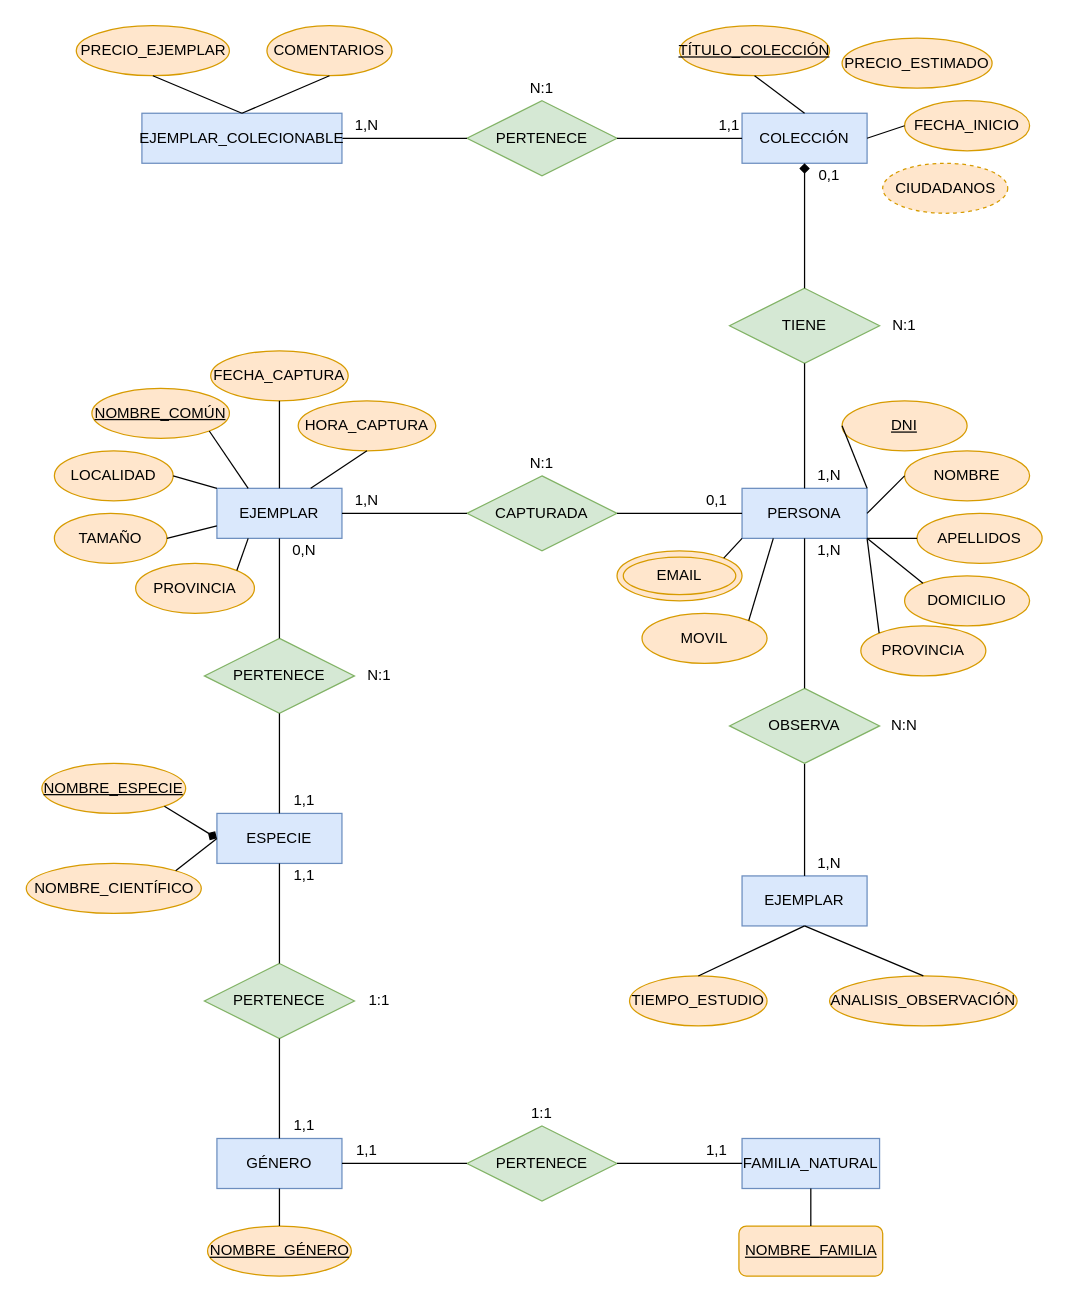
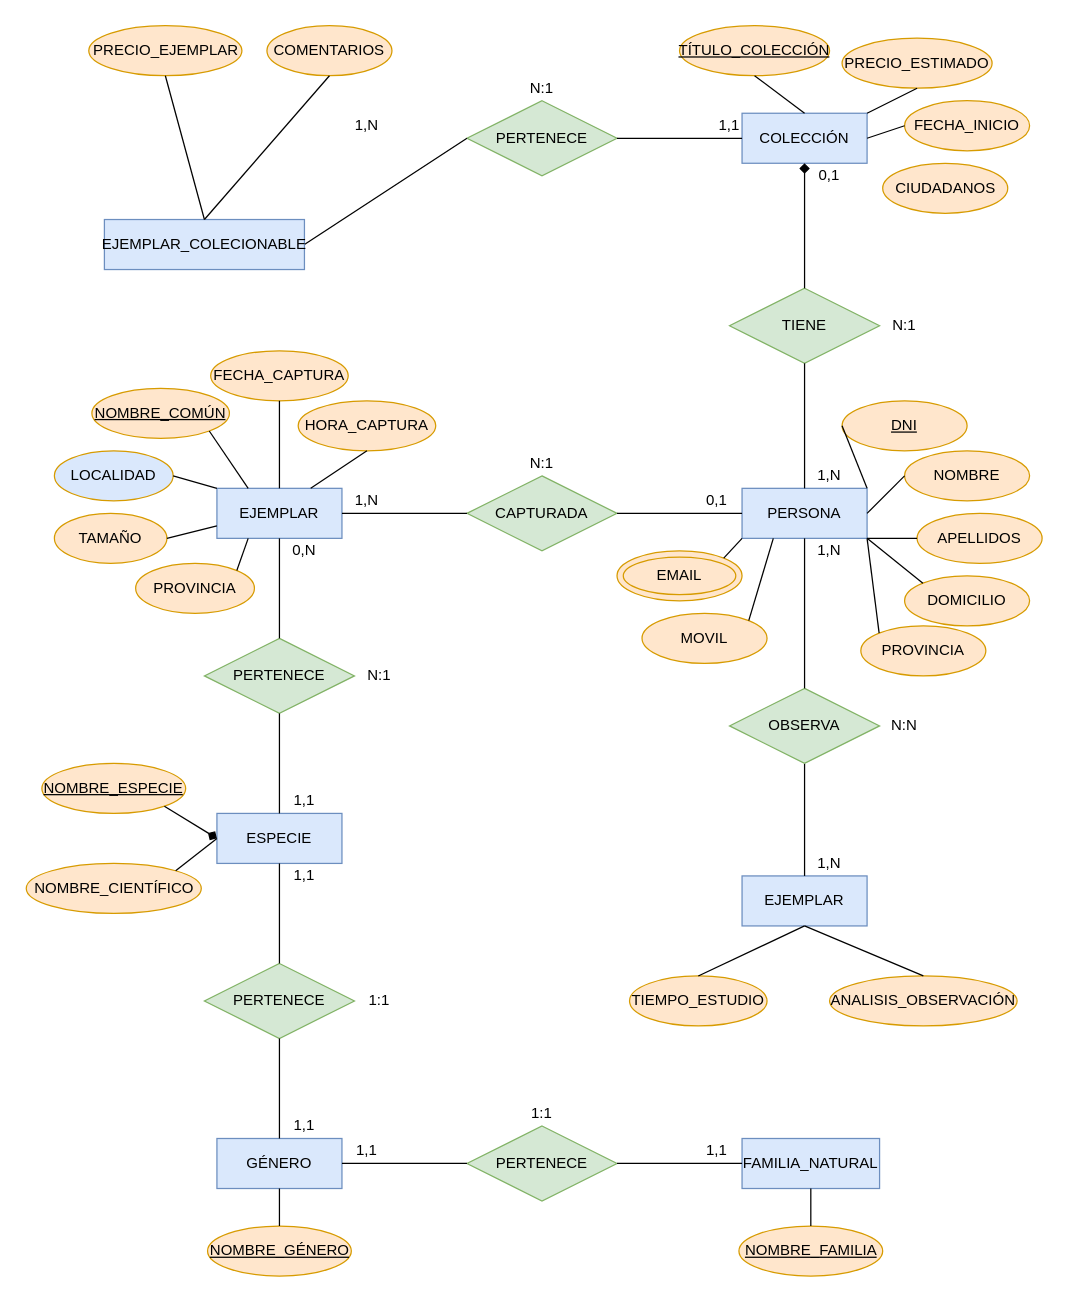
(153, 51) -> (165, 51)
none -> (891, 101)
(242, 138) -> (204, 244)
(945, 188) -> (945, 188)
(114, 476) -> (114, 476)
(811, 1251) -> (811, 1251)
